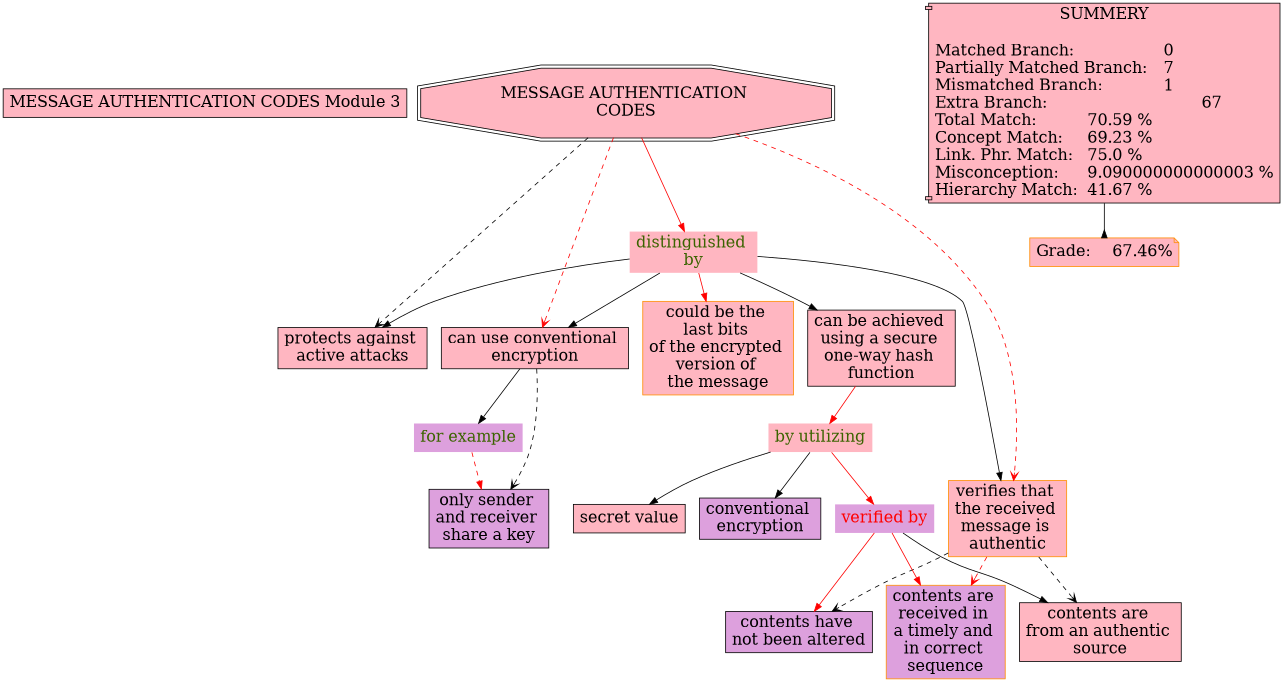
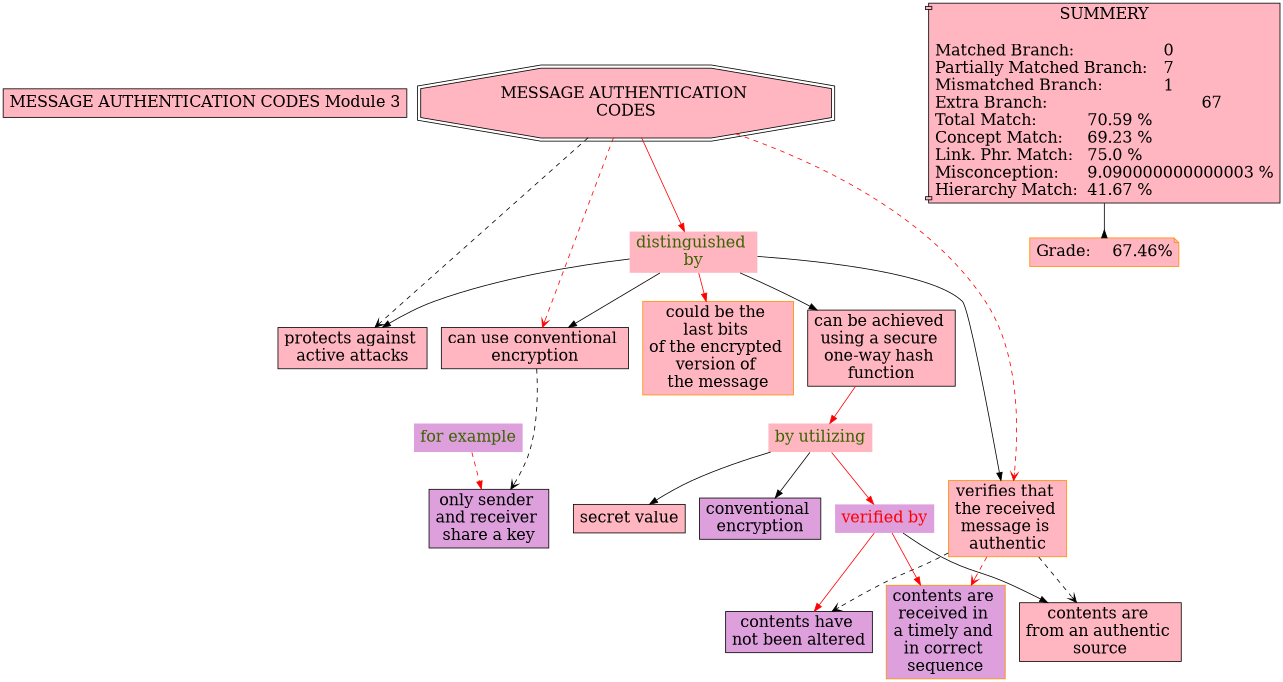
(502, 393) -> none
